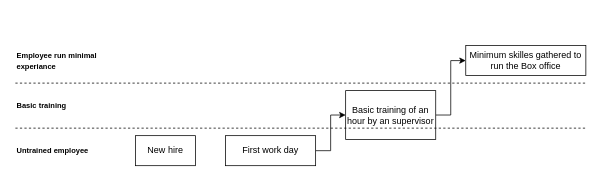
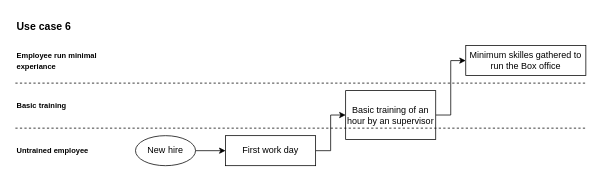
none -> (60, 27)
(165, 150) -> (165, 150)
none -> (207, 150)
